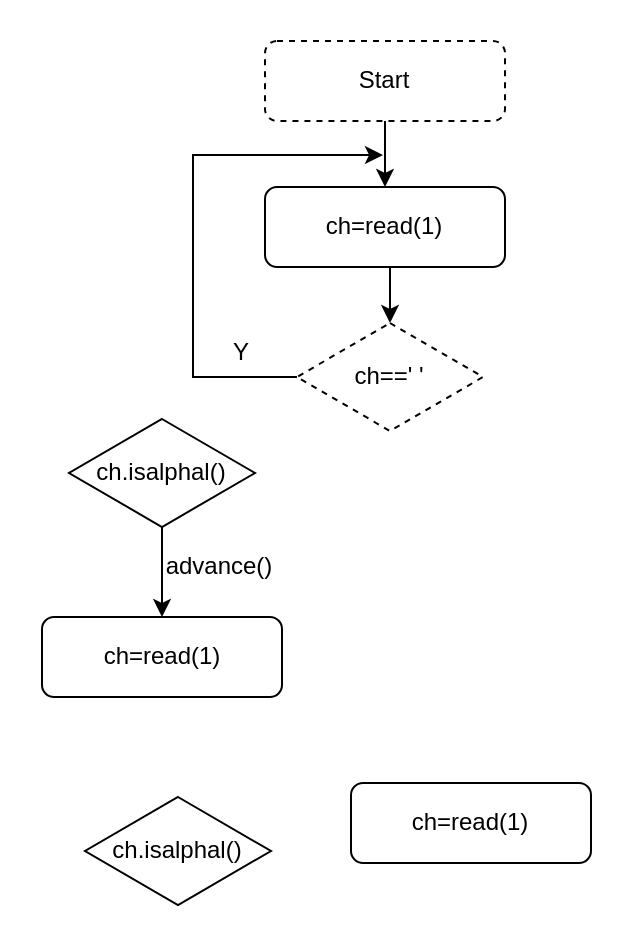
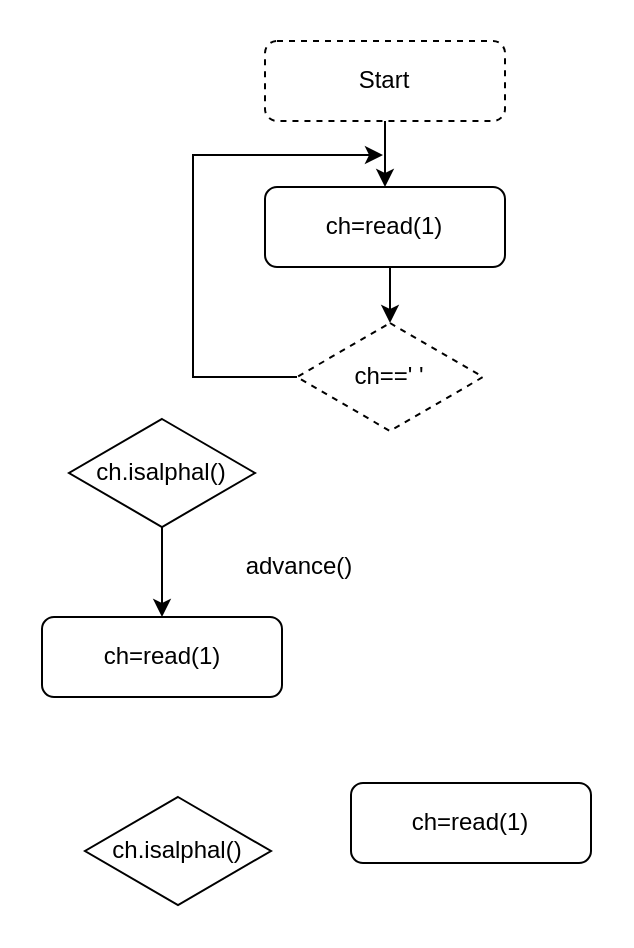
(241, 353) -> none
(218, 567) -> (298, 567)
